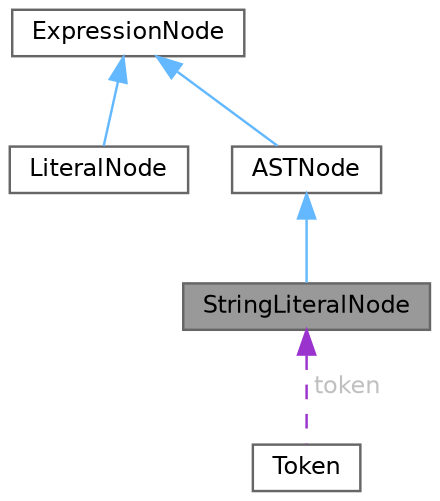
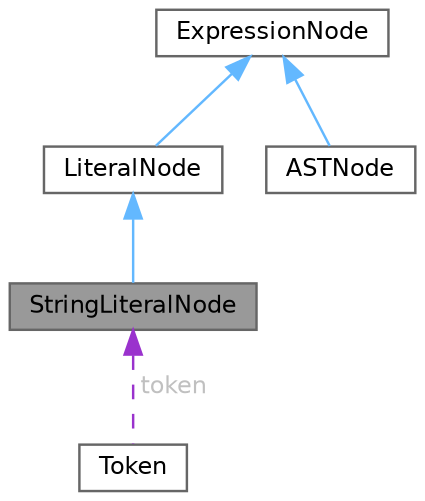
(307, 251) -> (133, 251)
